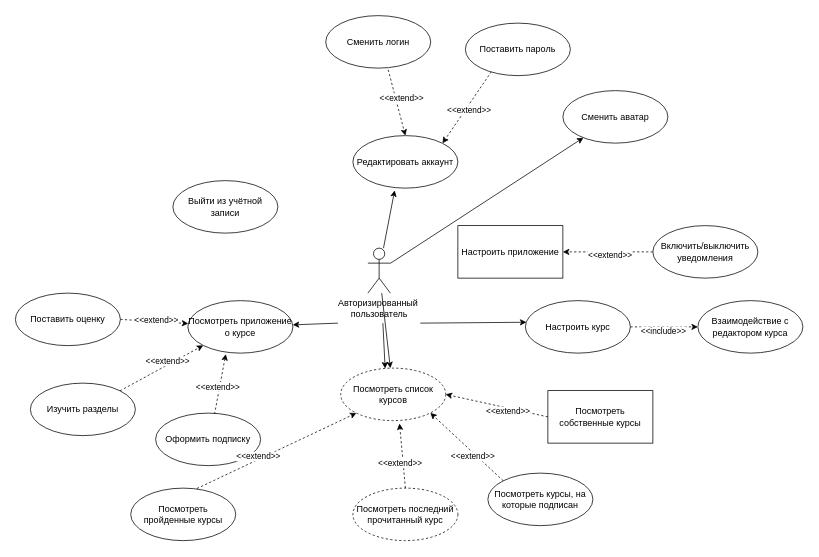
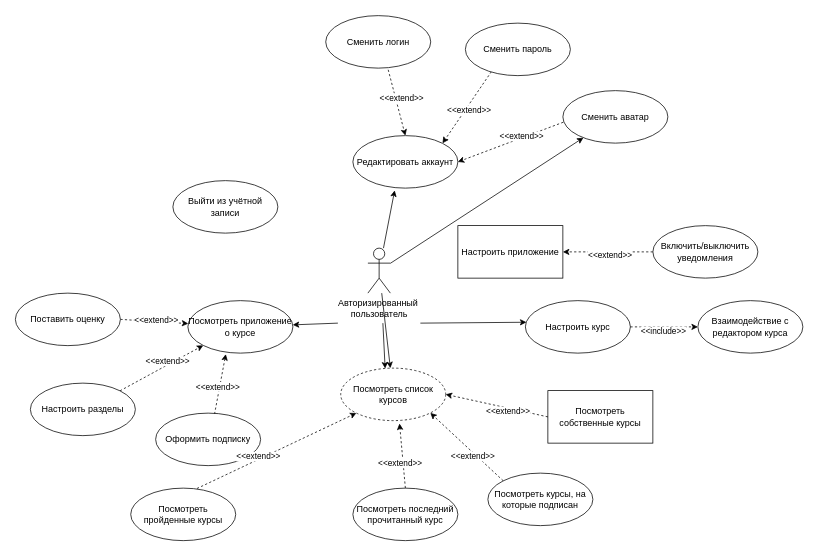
(518, 49) -> (518, 49)
none -> (514, 140)
(83, 409) -> (83, 409)
(405, 514) -> (405, 514)
